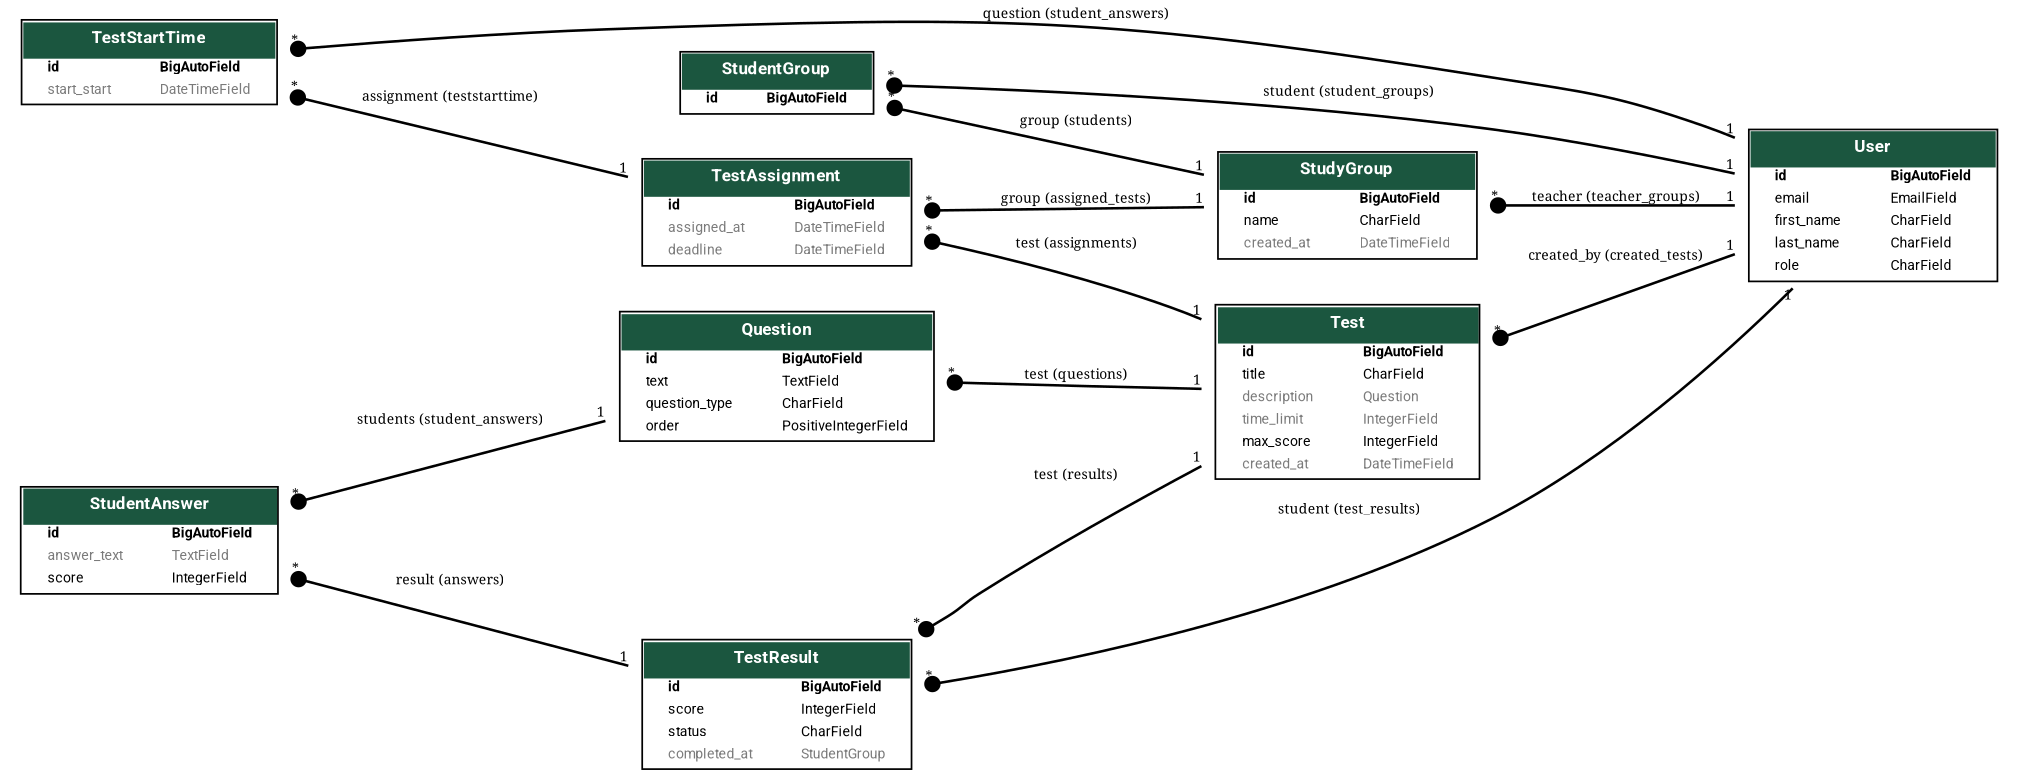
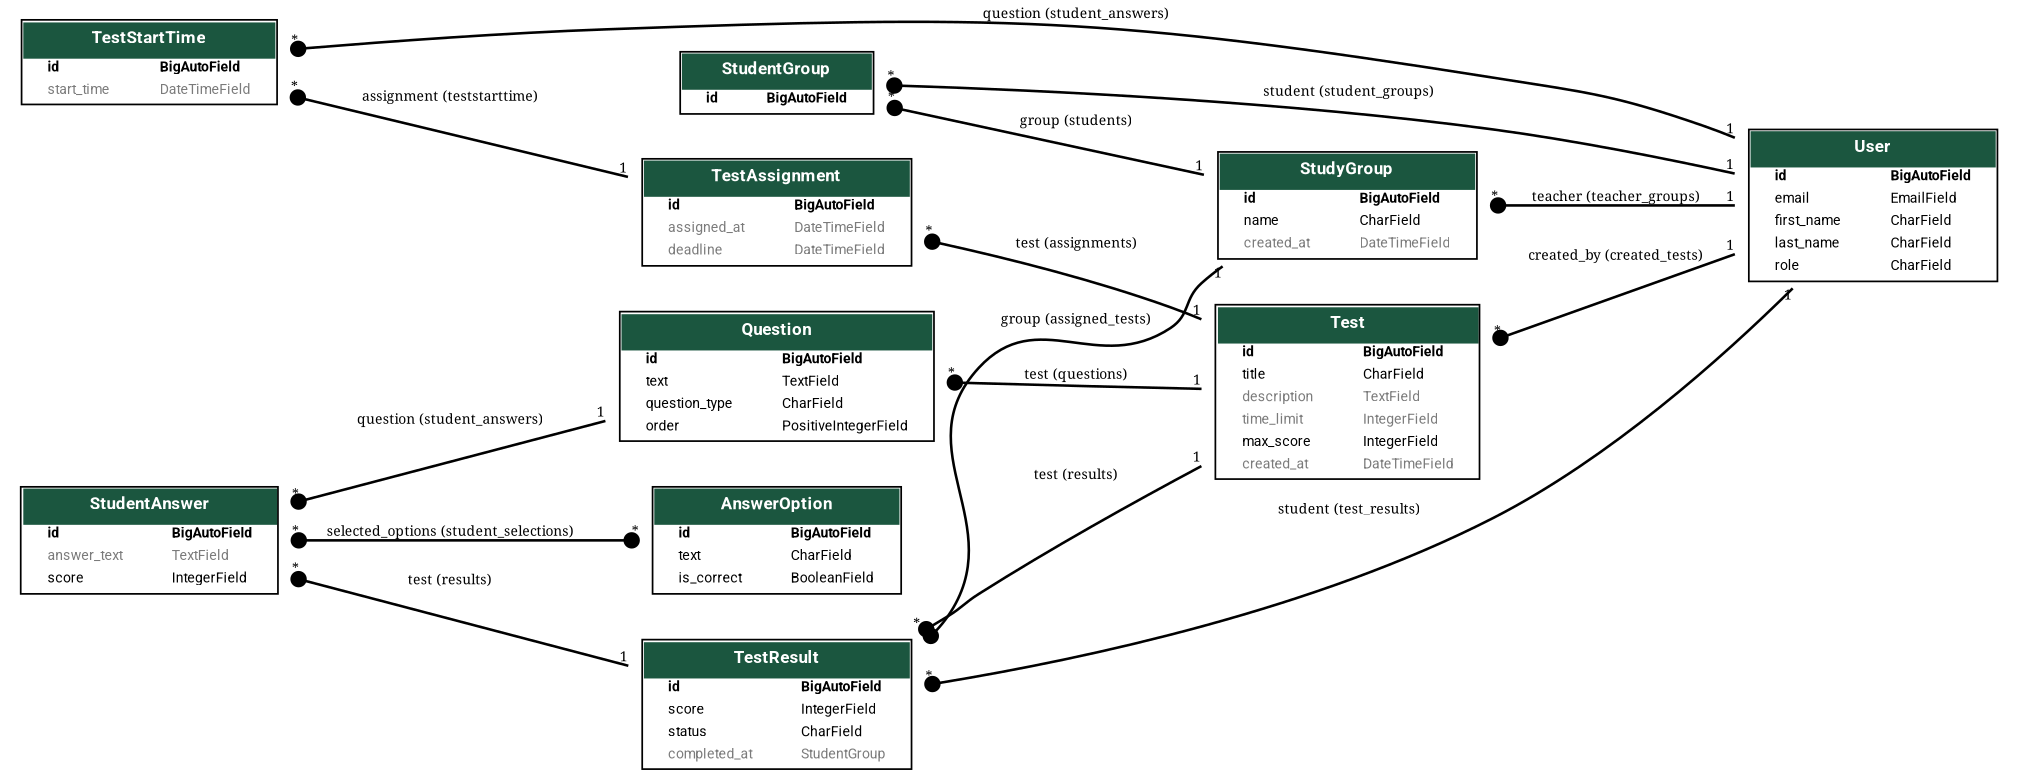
(79, 90) -> (79, 90)
(1072, 209) -> (981, 366)
(1391, 397) -> (1392, 397)
(449, 420) -> (449, 420)
none -> (777, 540)
(449, 581) -> (449, 581)
